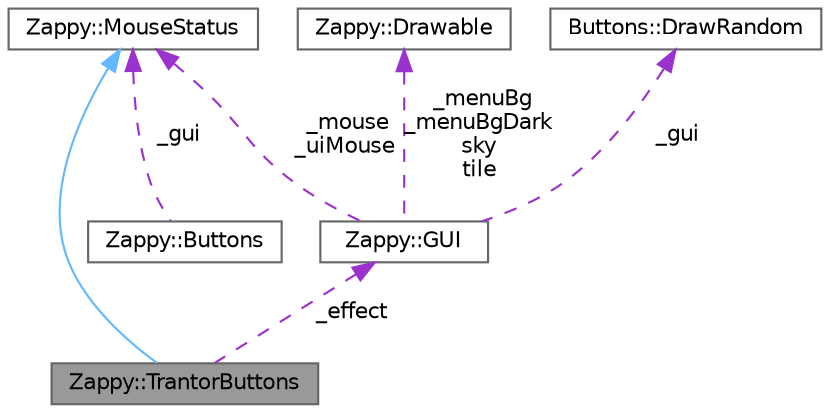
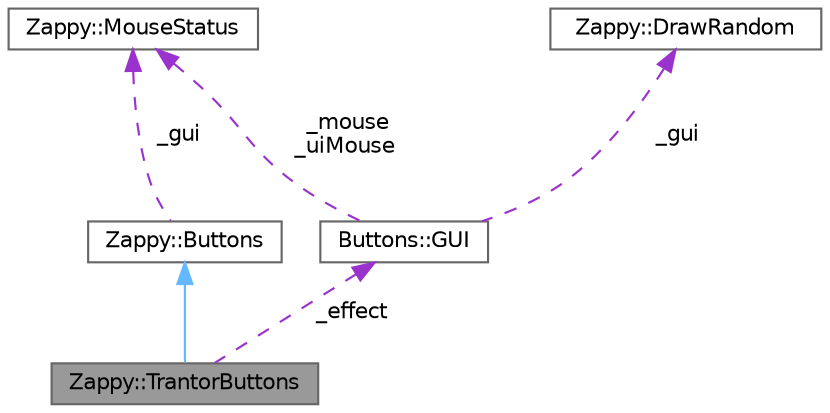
(404, 29) -> none
(686, 29) -> (686, 29)
(61, 228) -> (185, 324)
(404, 242) -> (404, 242)
